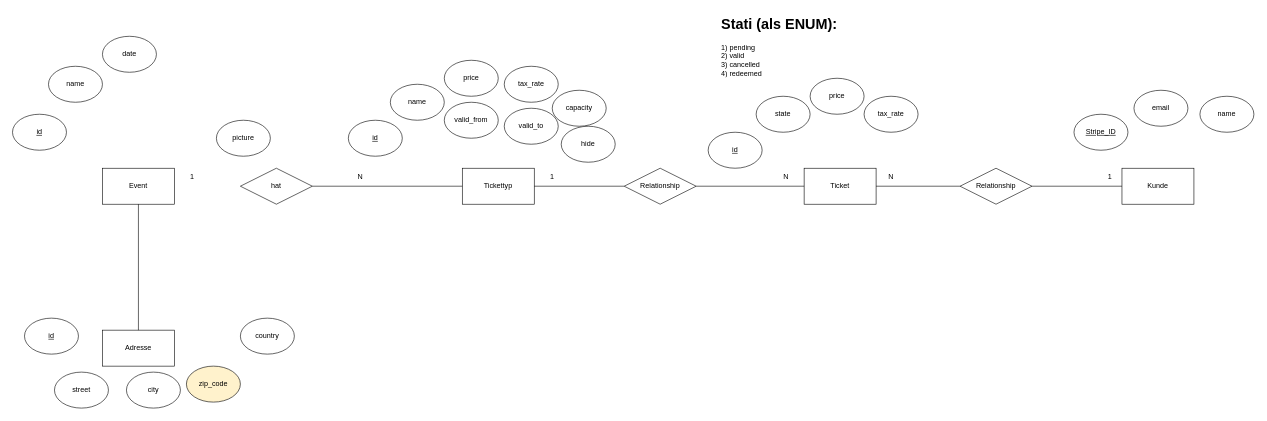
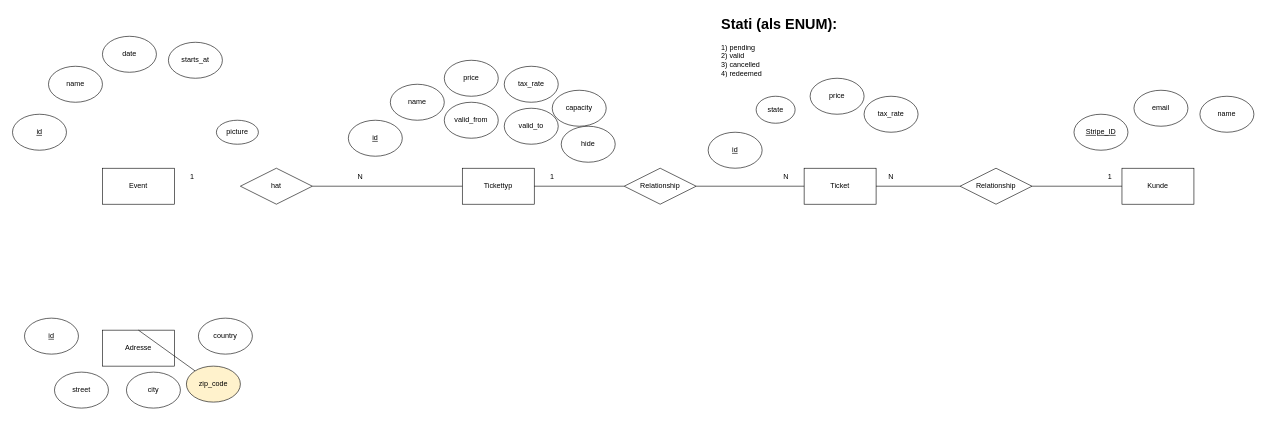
none -> (195, 60)
(783, 114) -> (776, 110)
(243, 138) -> (237, 132)
(138, 267) -> (166, 350)
(267, 336) -> (225, 336)
